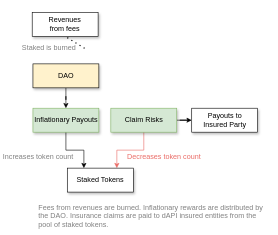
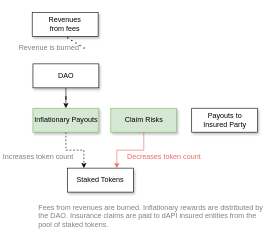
(49, 48) -> (49, 48)
(66, 76) -> (66, 76)
(187, 120) -> none
(73, 150) -> (73, 150)
